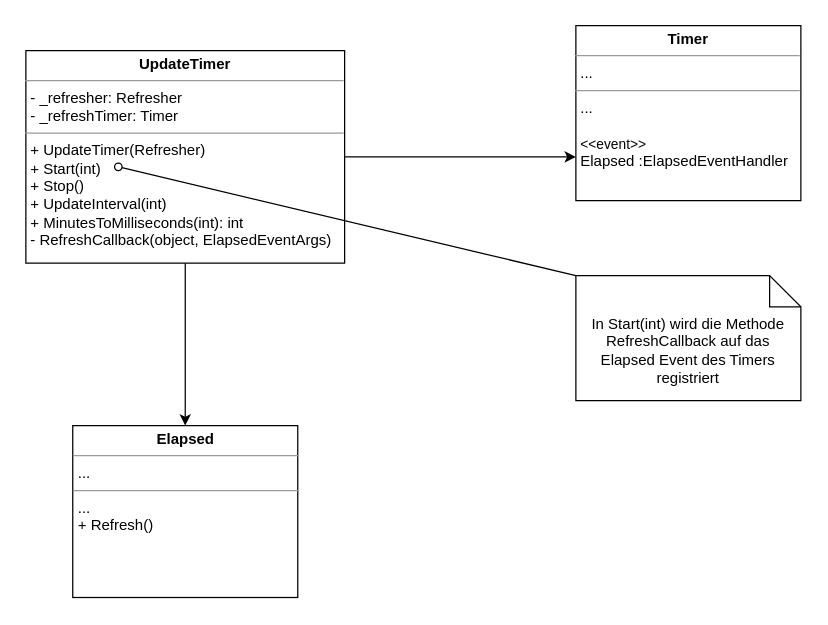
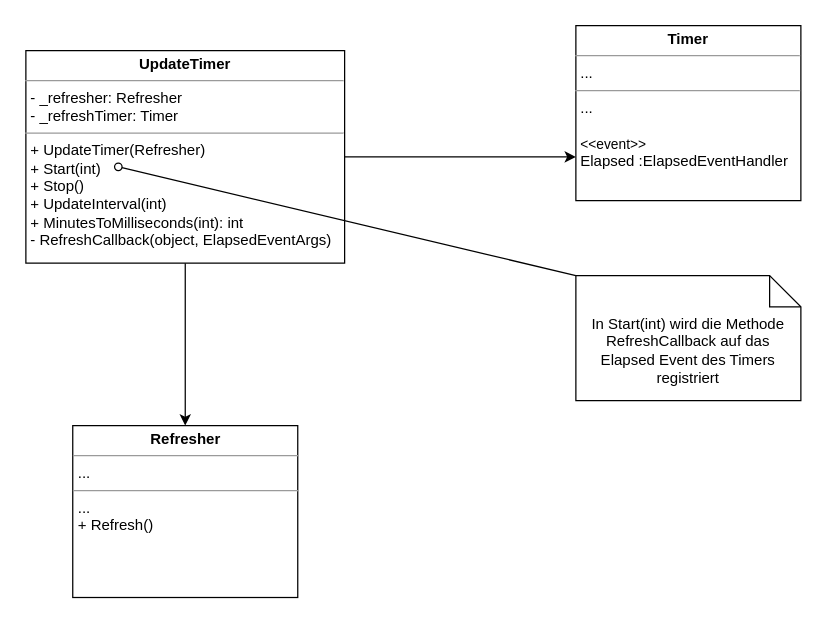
(117, 462) -> (117, 462)
